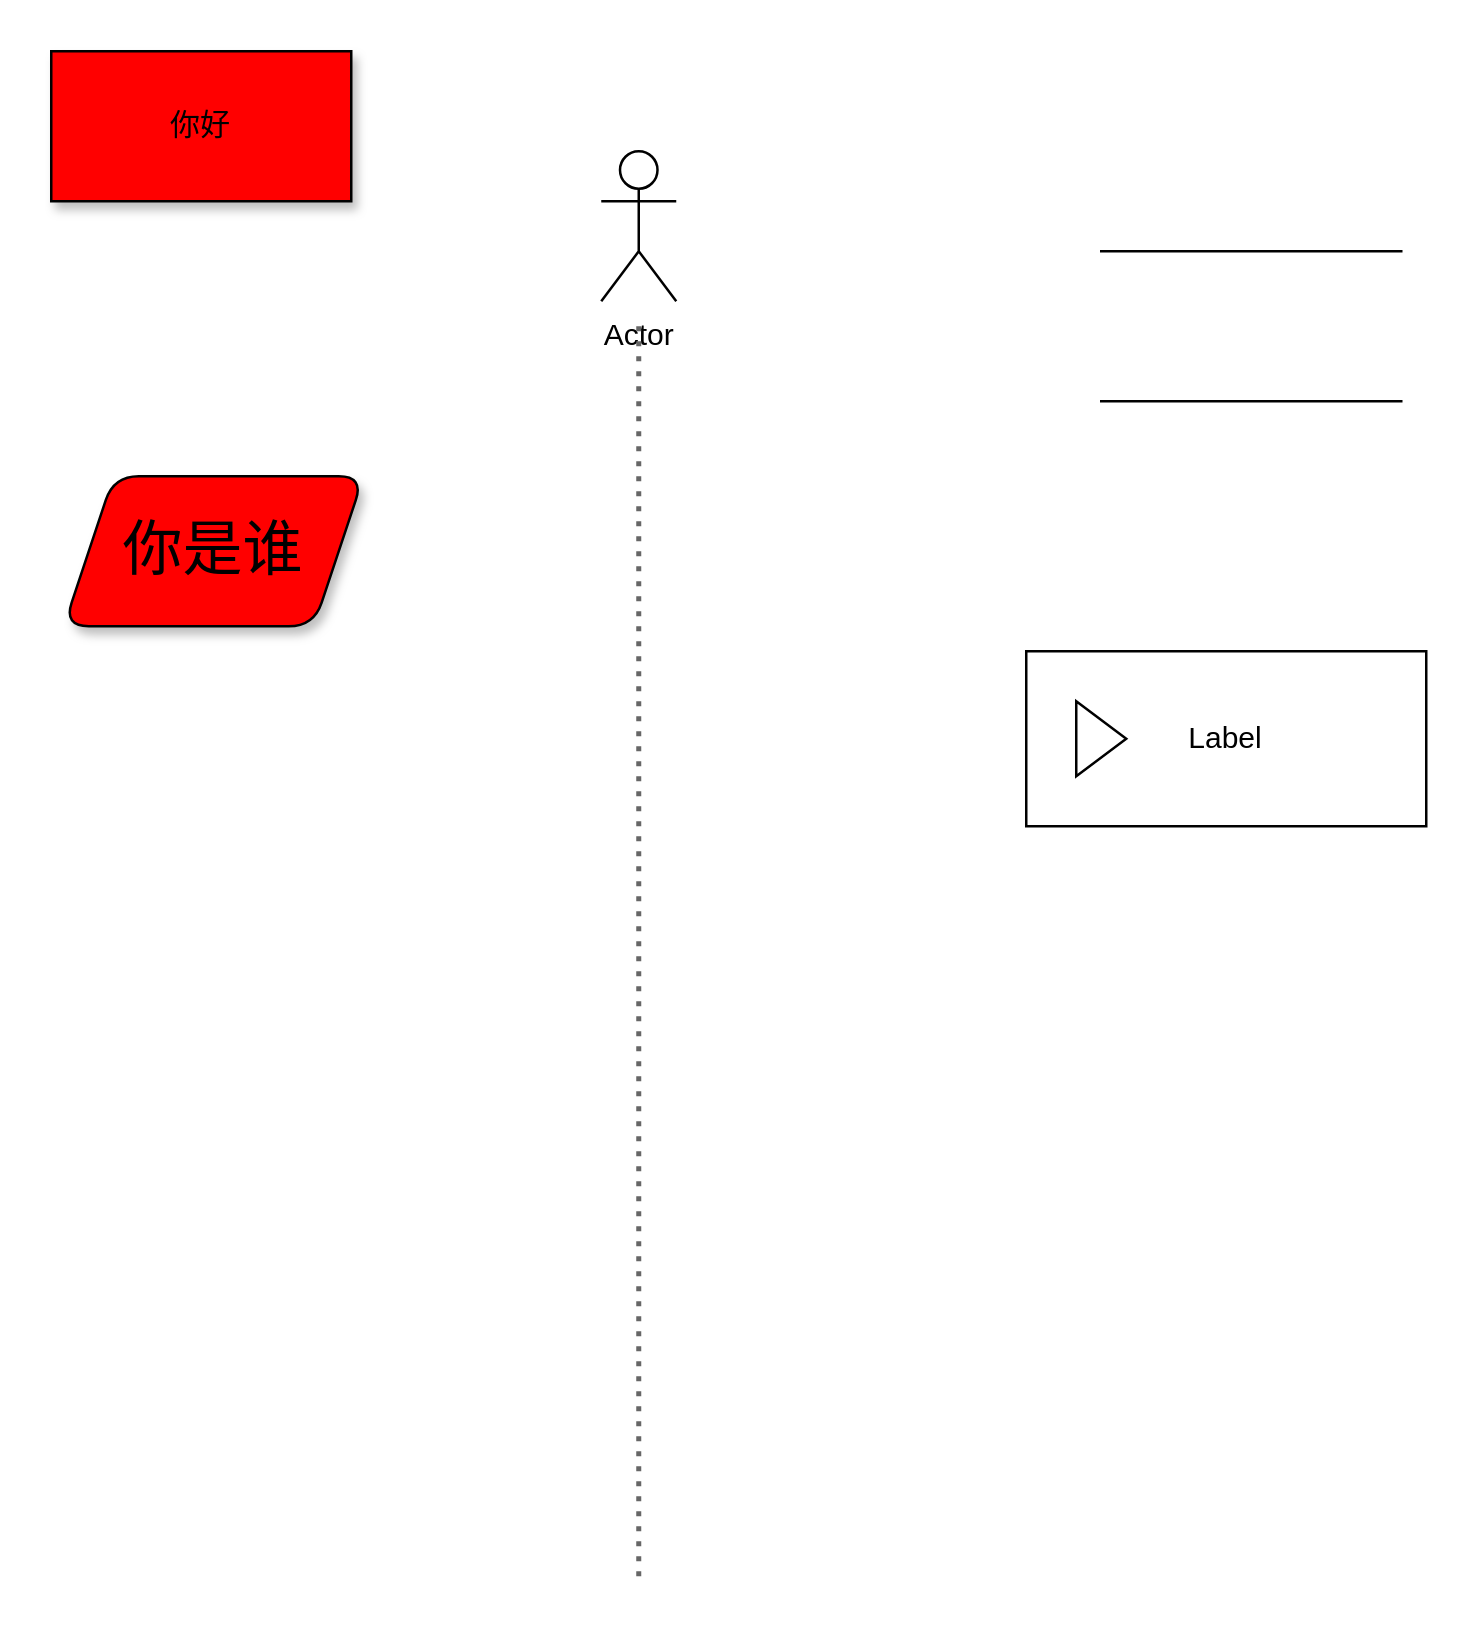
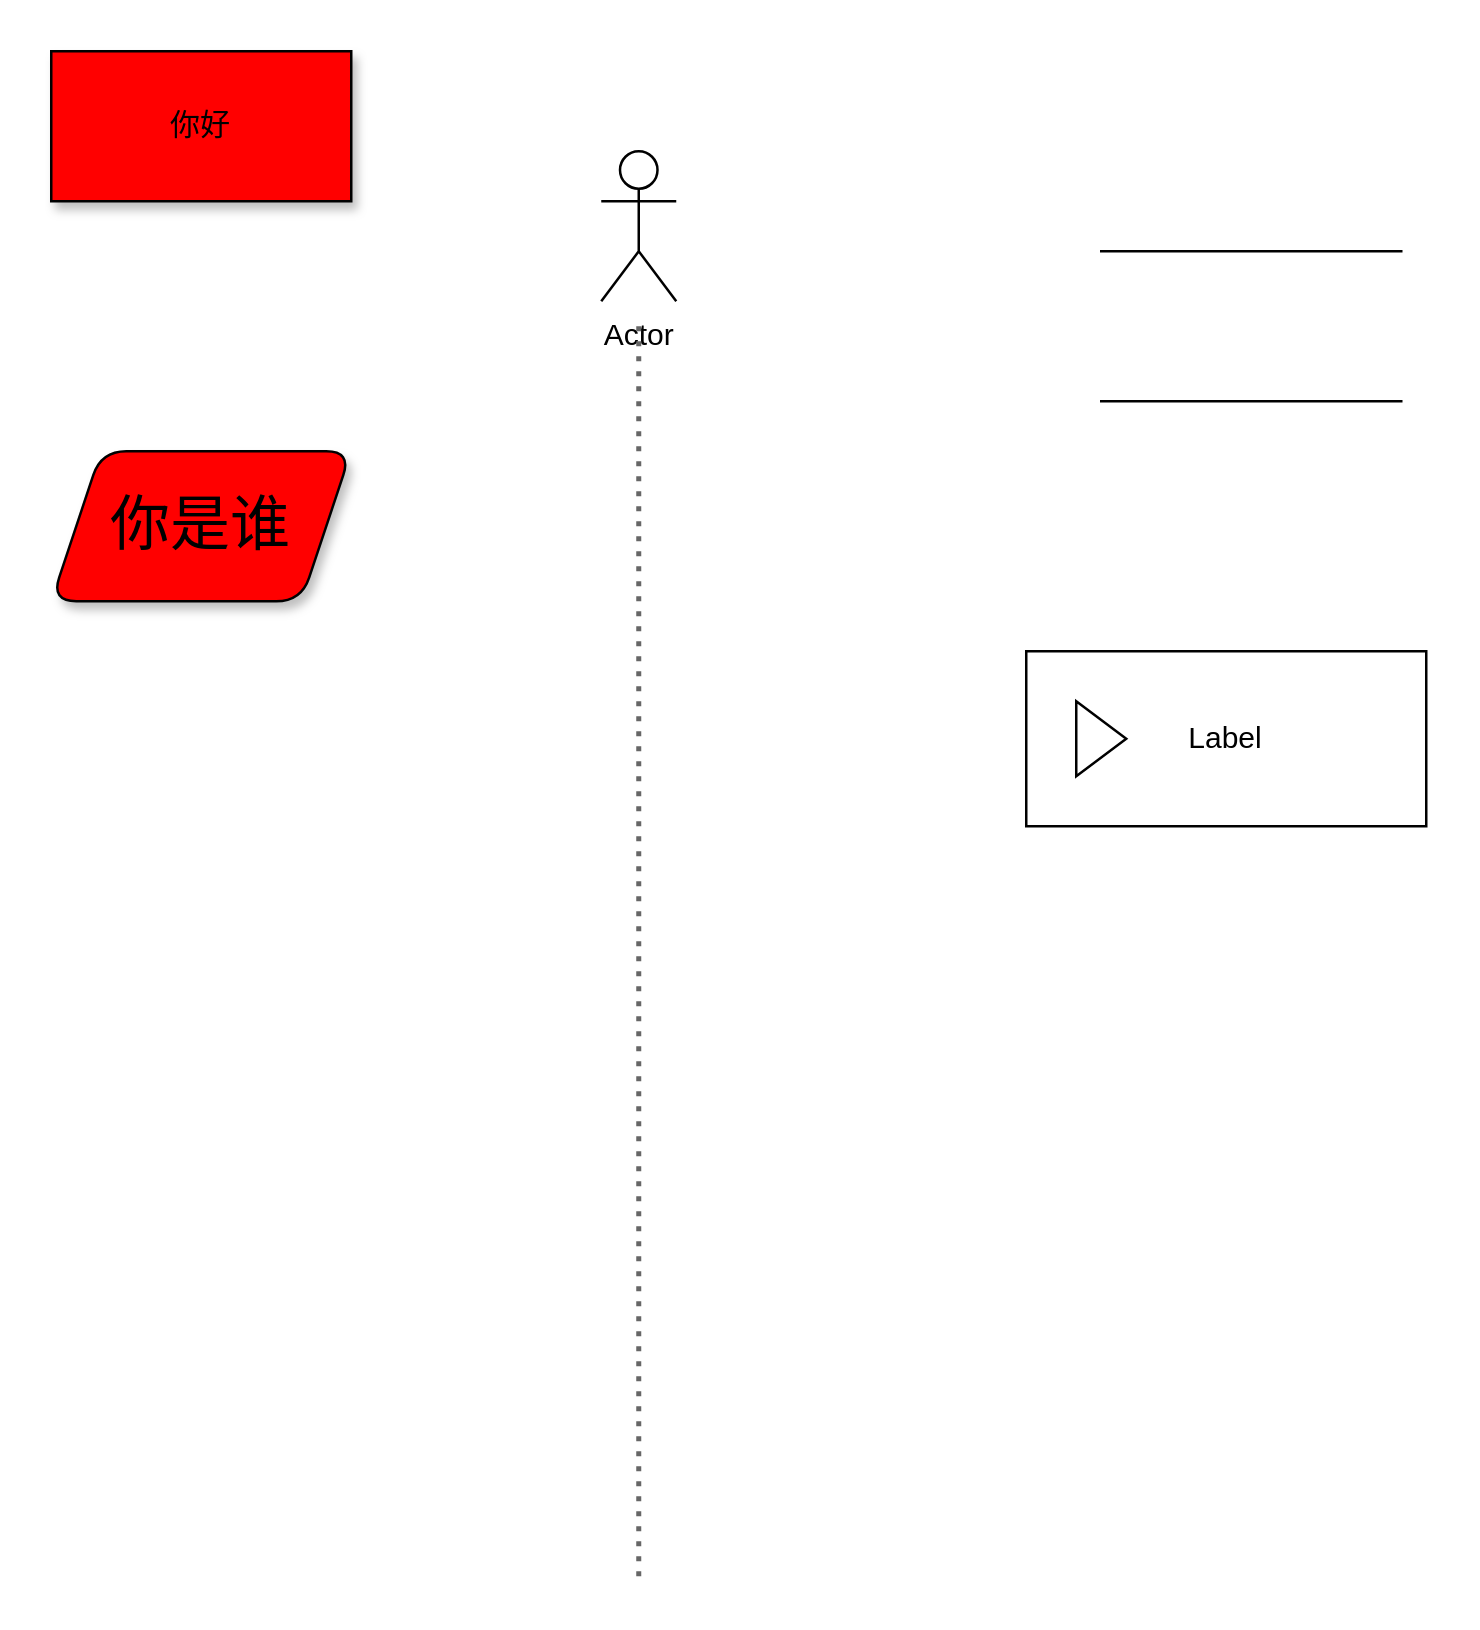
(214, 551) -> (201, 526)
